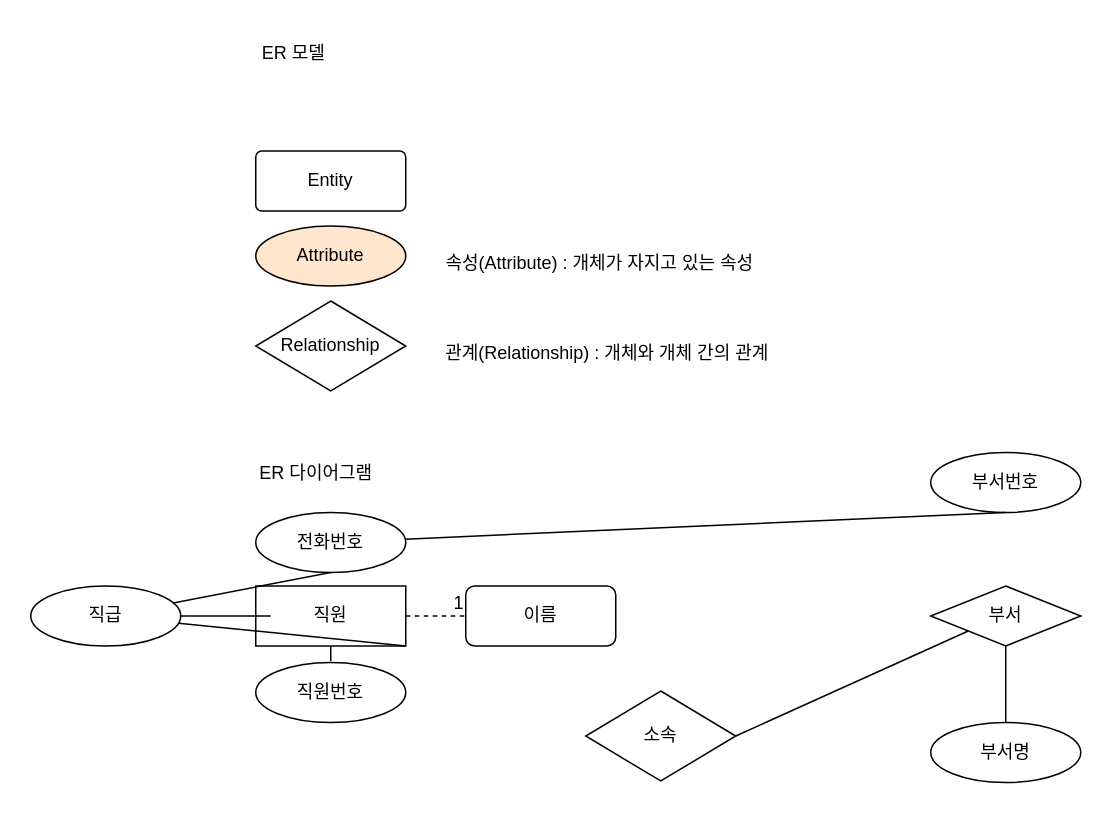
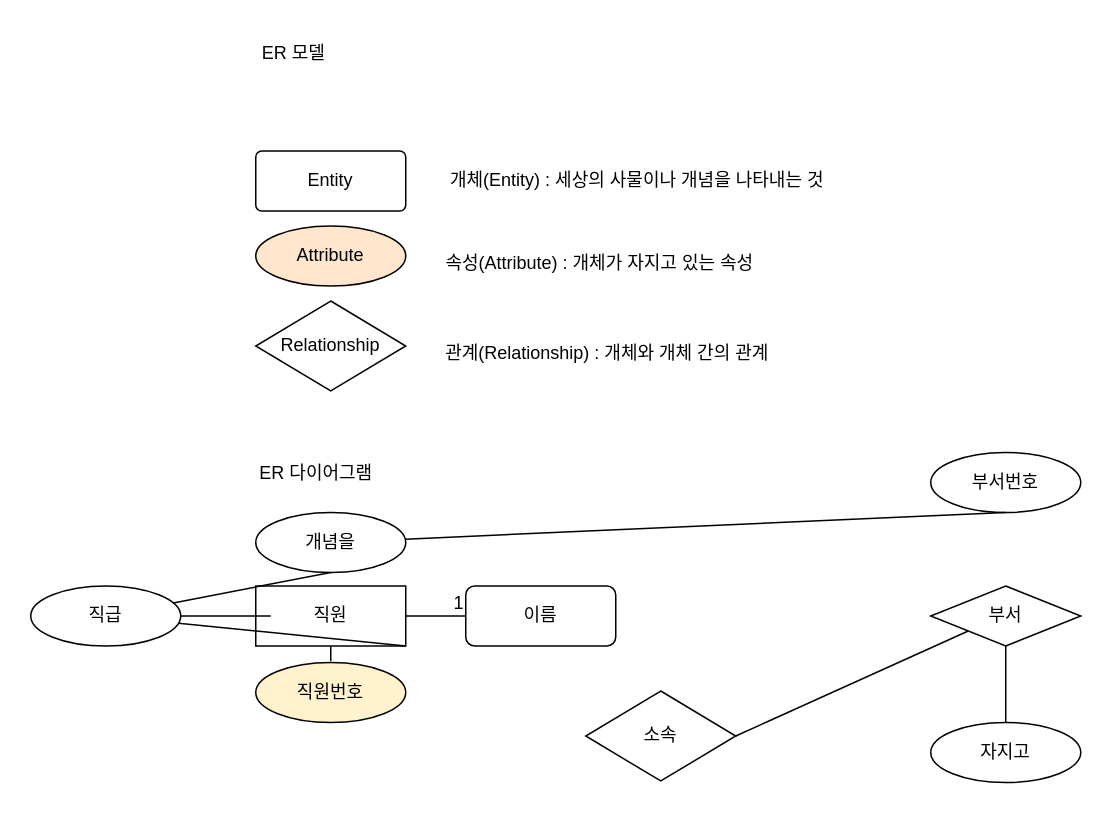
none -> (637, 181)
(331, 542) -> (331, 542)
(437, 616) -> (437, 616)
(331, 692) -> (331, 692)
(1006, 752) -> (1006, 752)
